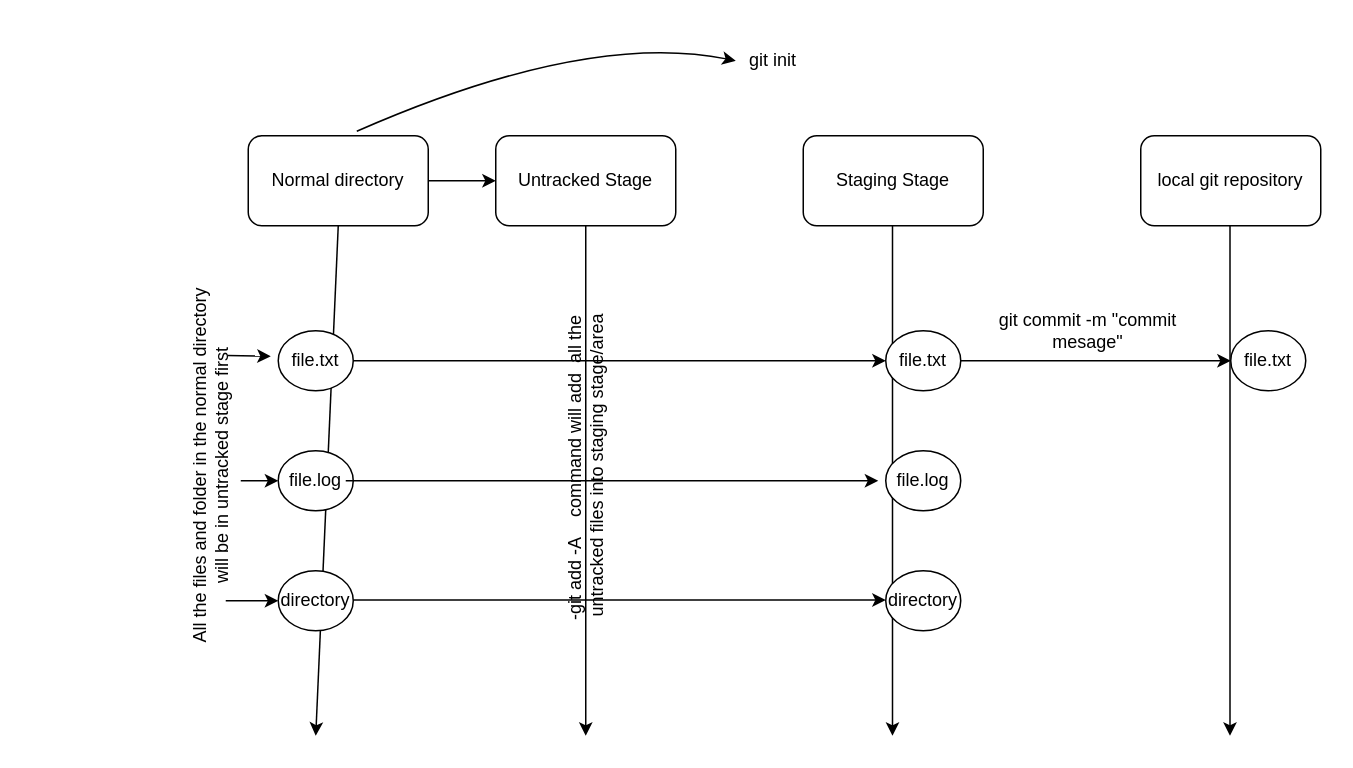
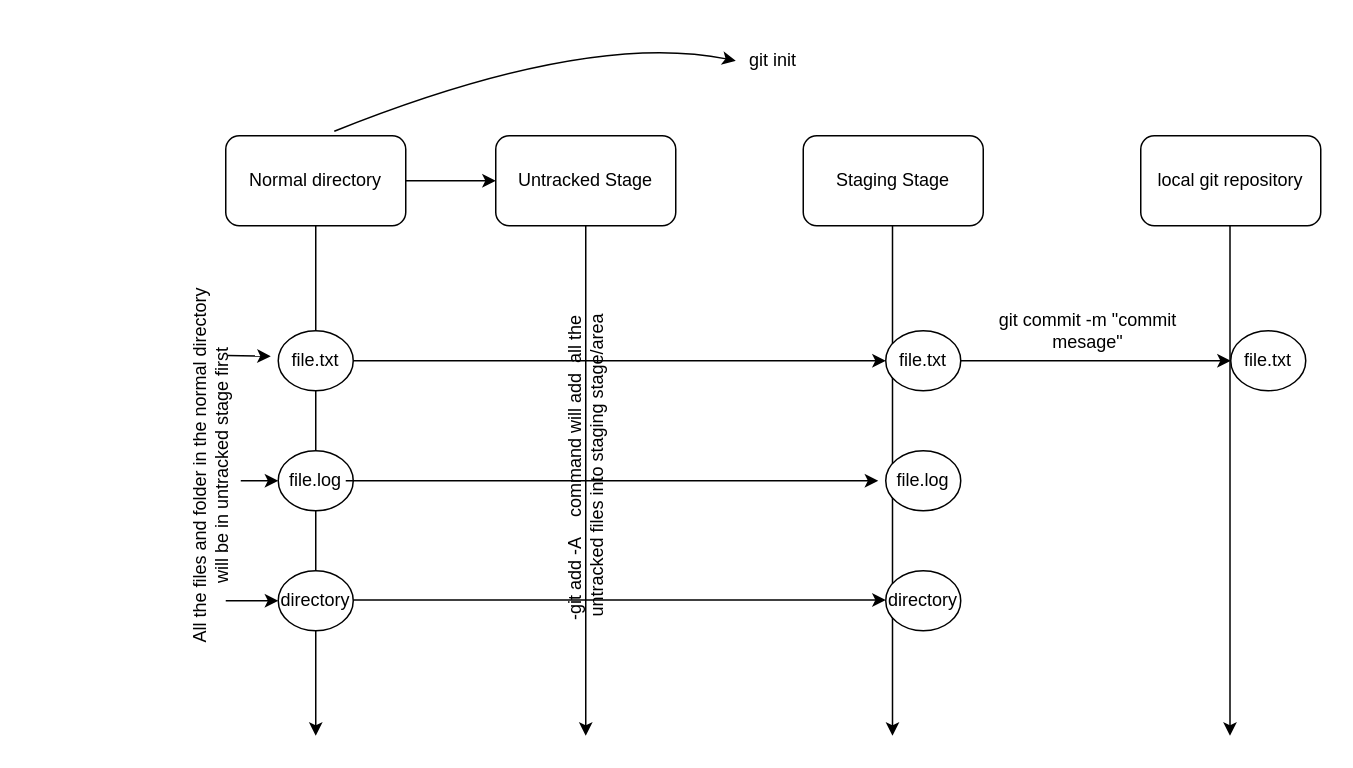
(338, 181) -> (316, 181)
